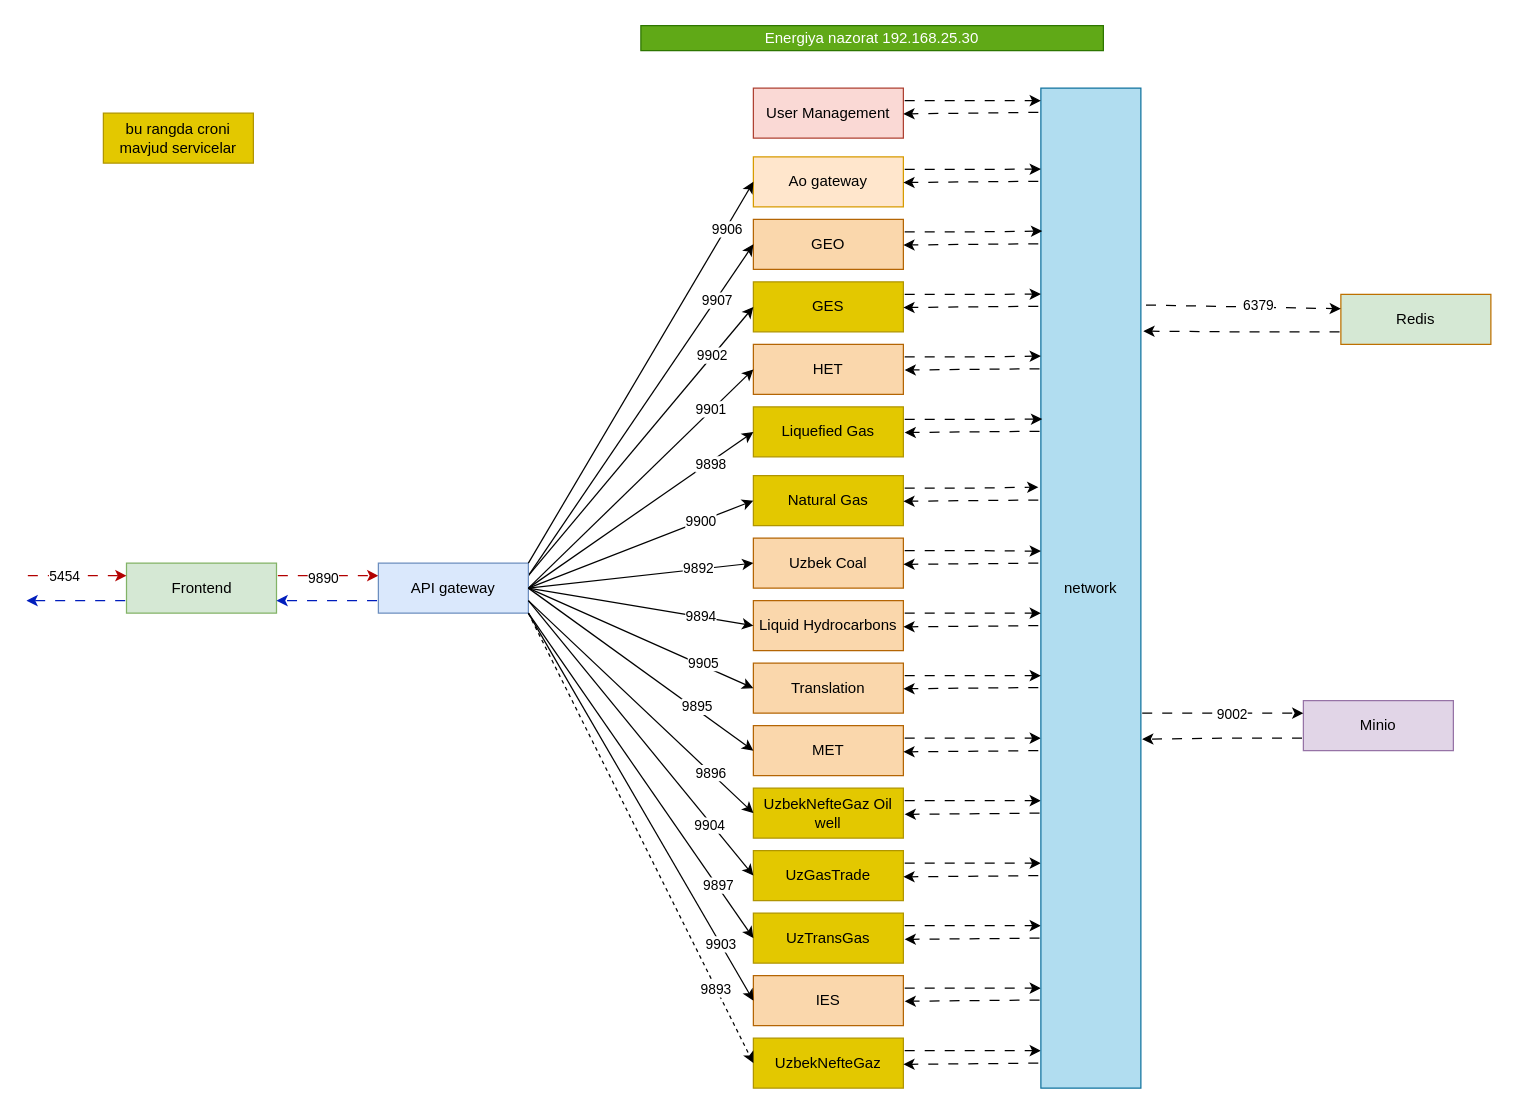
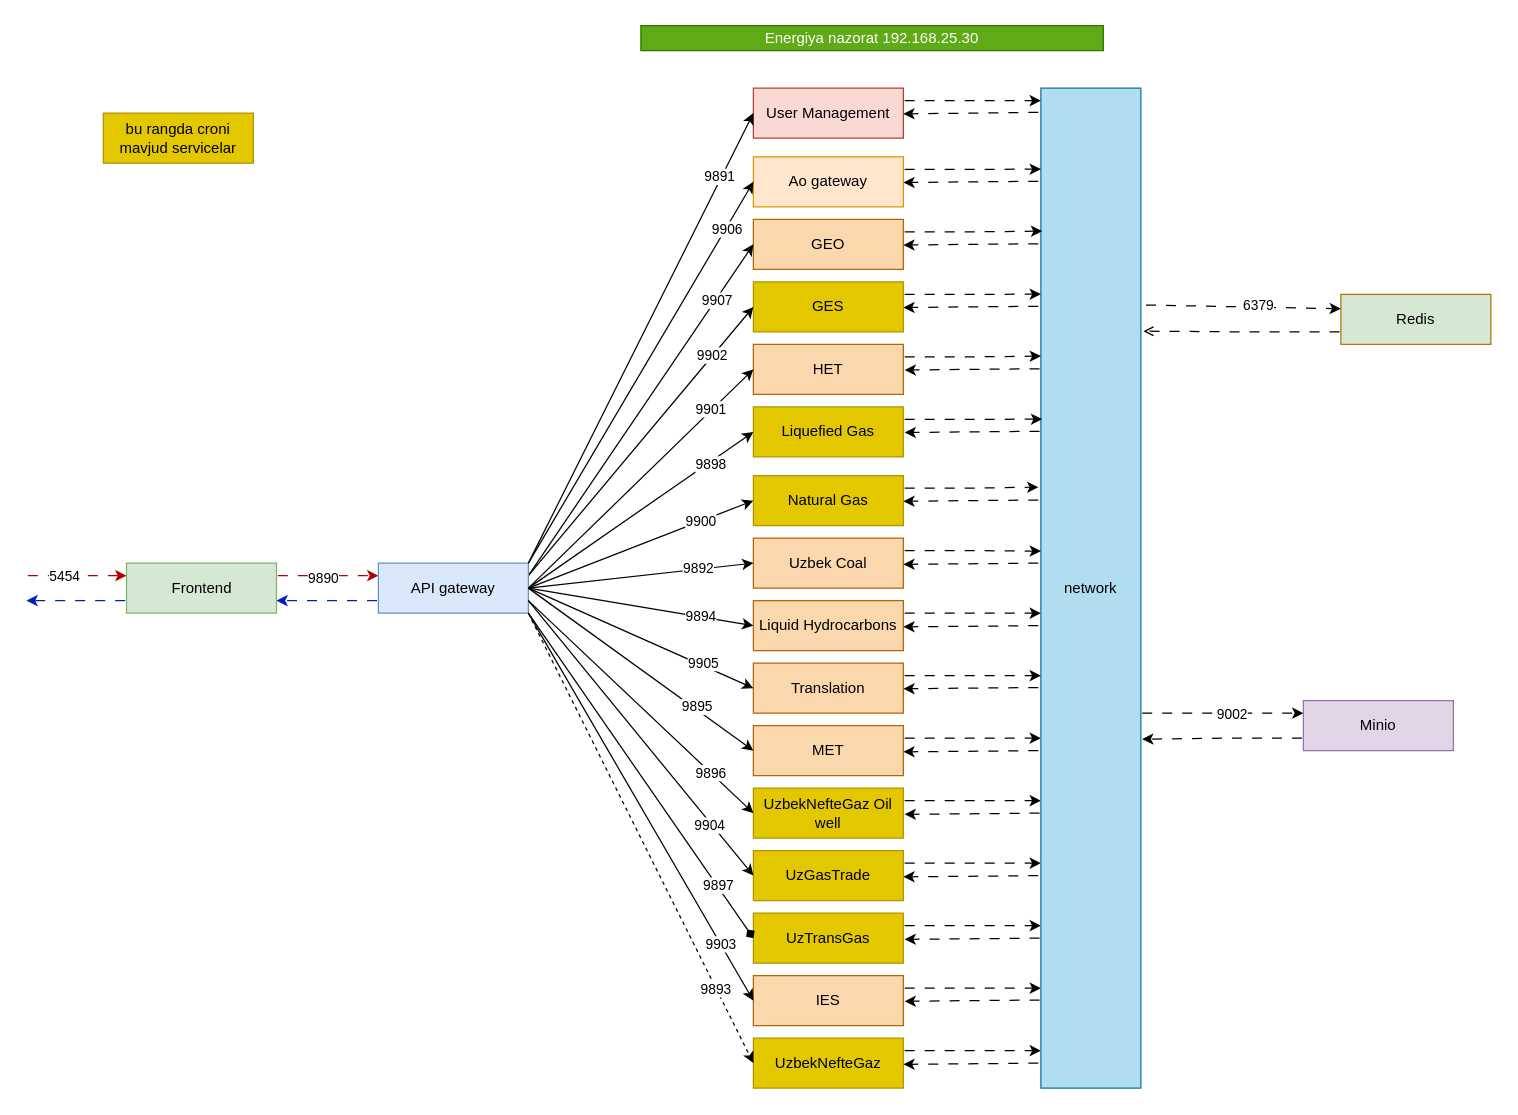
none -> (648, 324)
(1153, 331) -> (1150, 331)
(747, 930) -> (747, 929)
